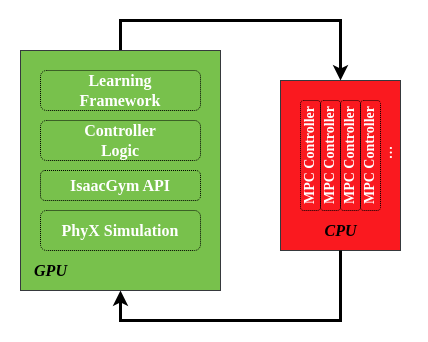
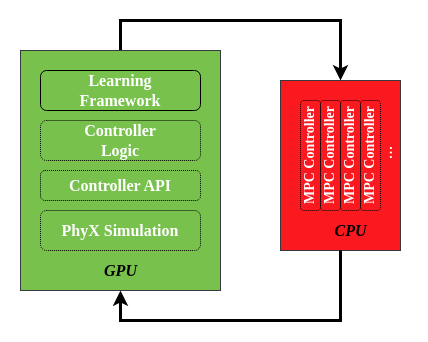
(121, 91) -> (121, 91)
(121, 186) -> (121, 186)
(341, 231) -> (351, 231)
(51, 271) -> (121, 271)
